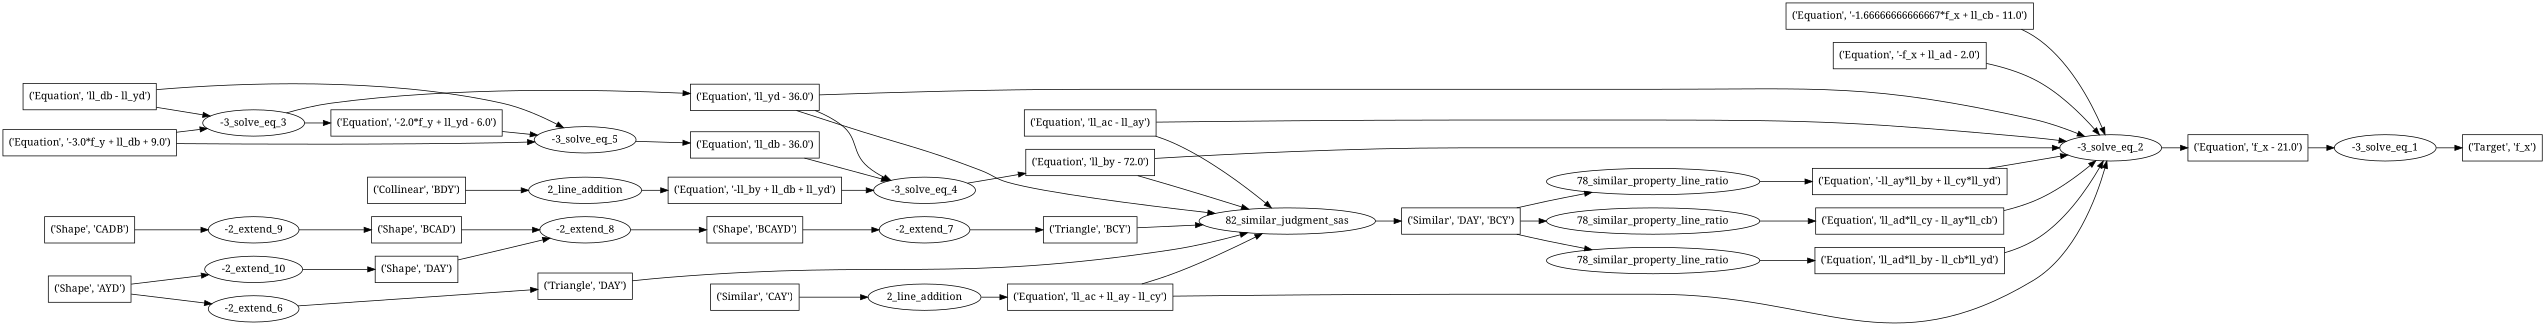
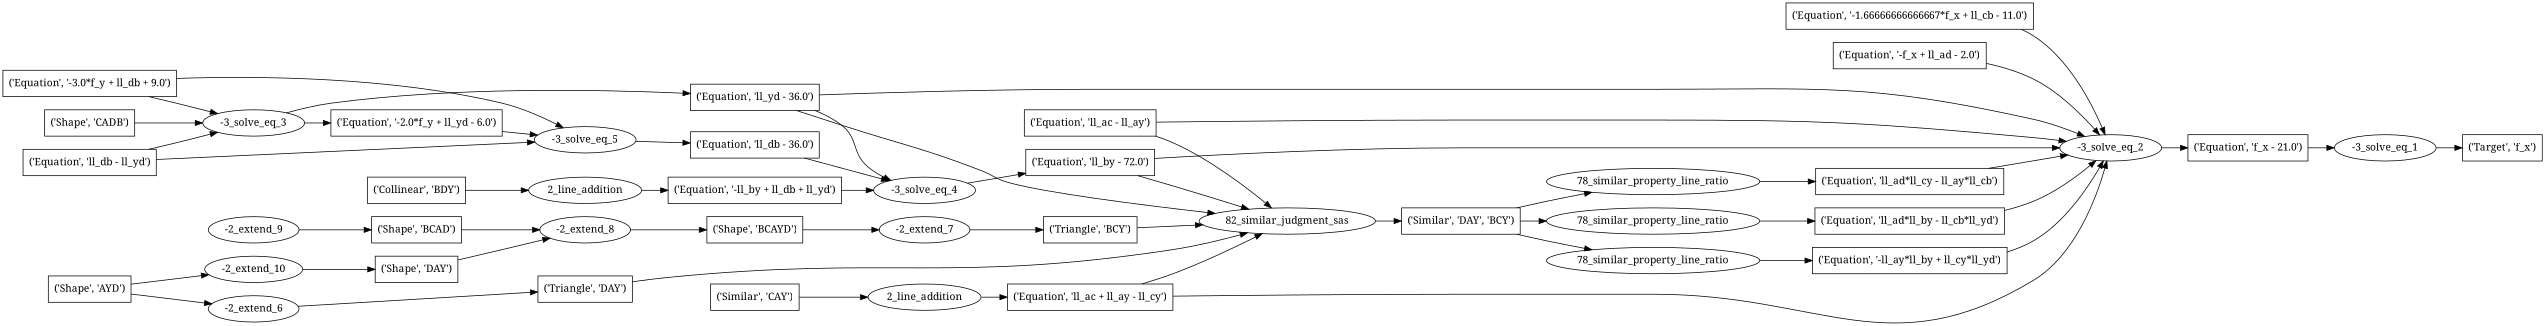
(168, 230) -> (165, 123)
